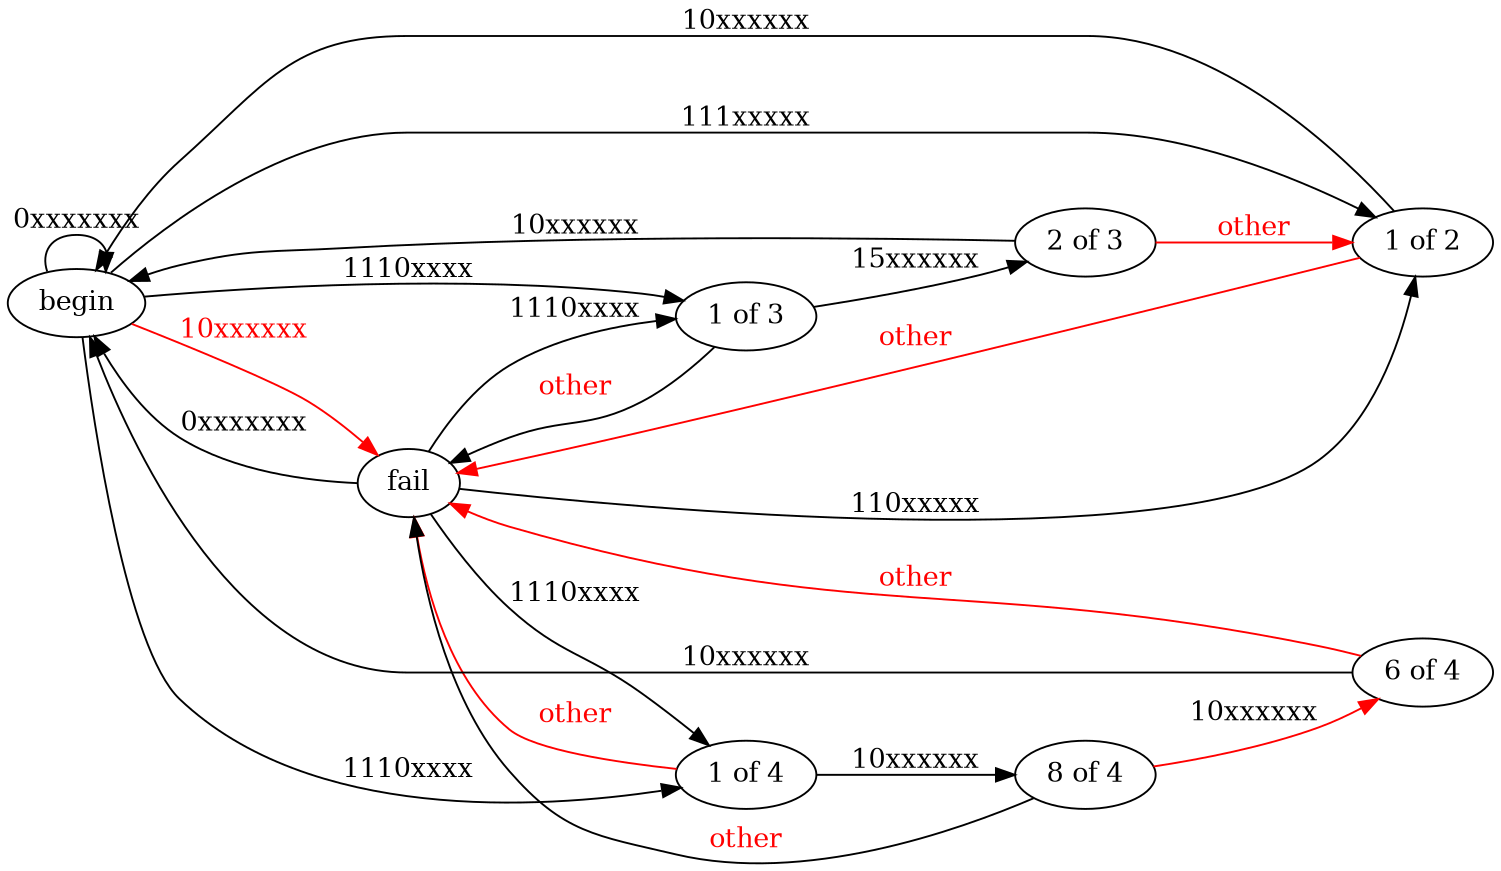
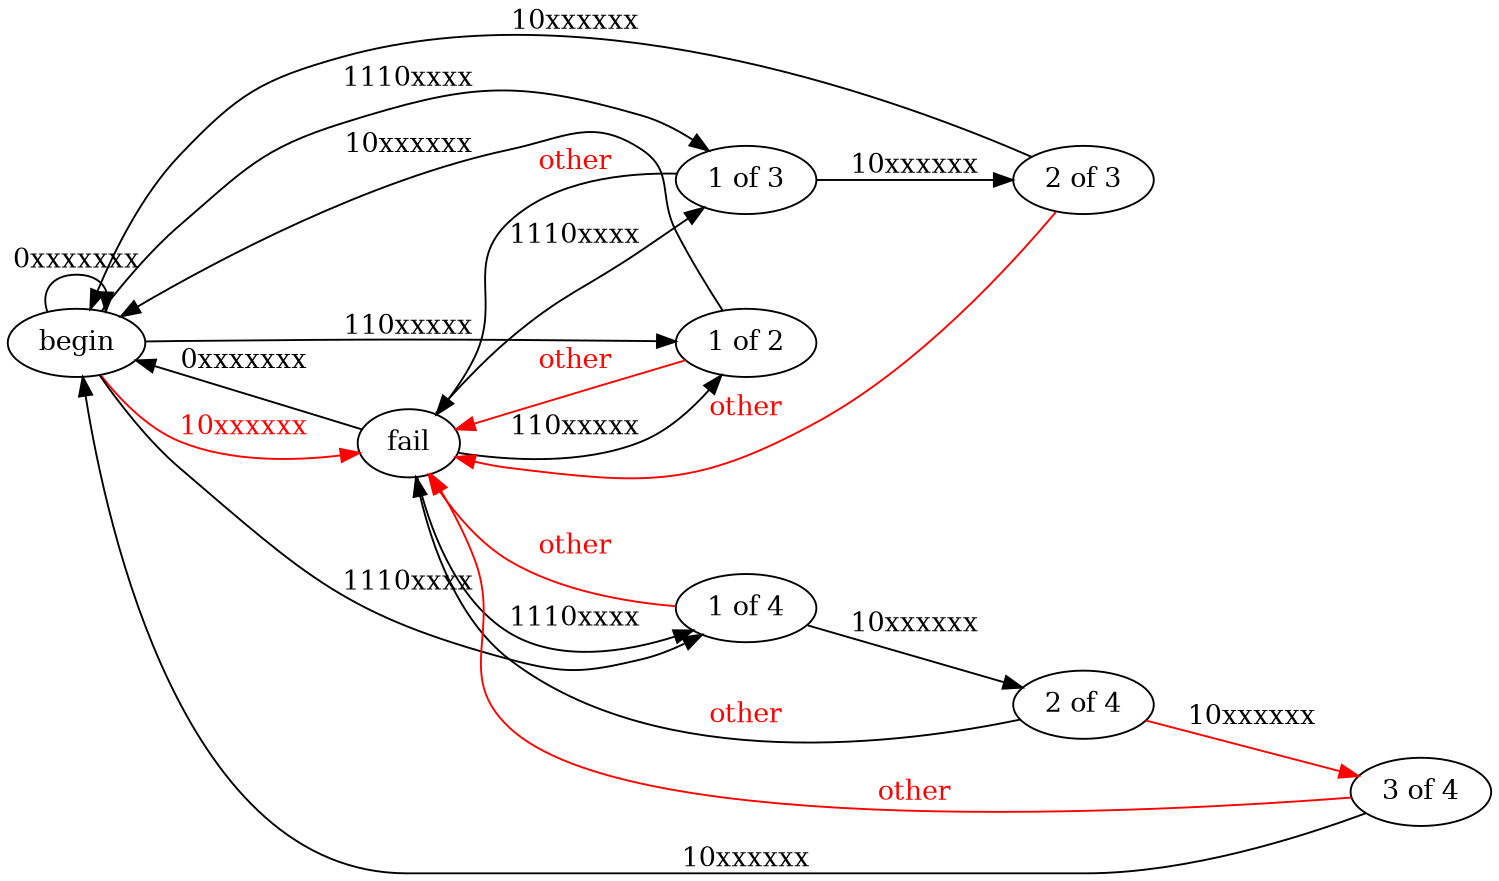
(746, 118) -> (409, 327)
(1244, 242) -> (802, 430)
(916, 260) -> (915, 166)
(1423, 673) -> (1421, 792)
(1085, 775) -> (1083, 705)
